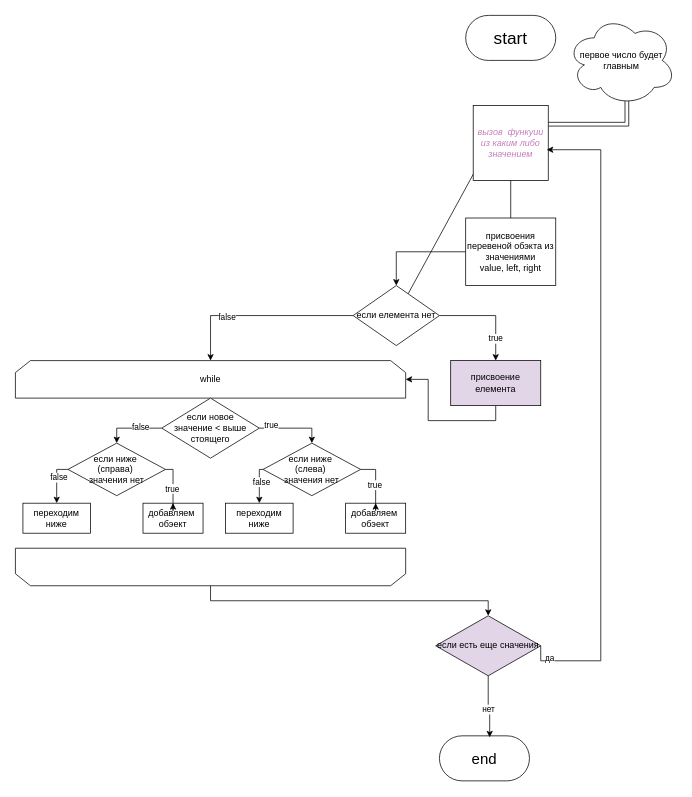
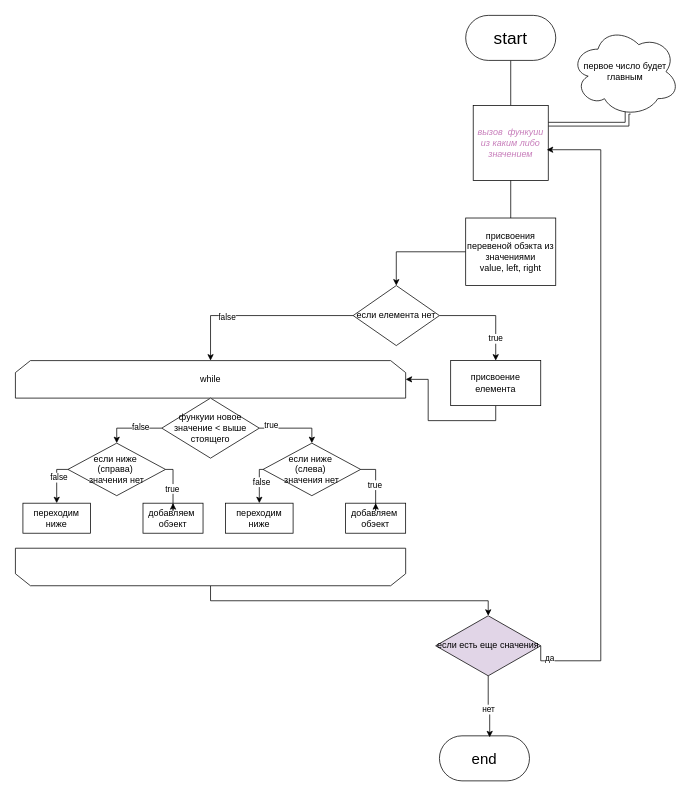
(621, 60) -> (625, 72)
(441, 233) -> (510, 83)
(495, 383) -> (495, 383)
(210, 428) -> (210, 428)
